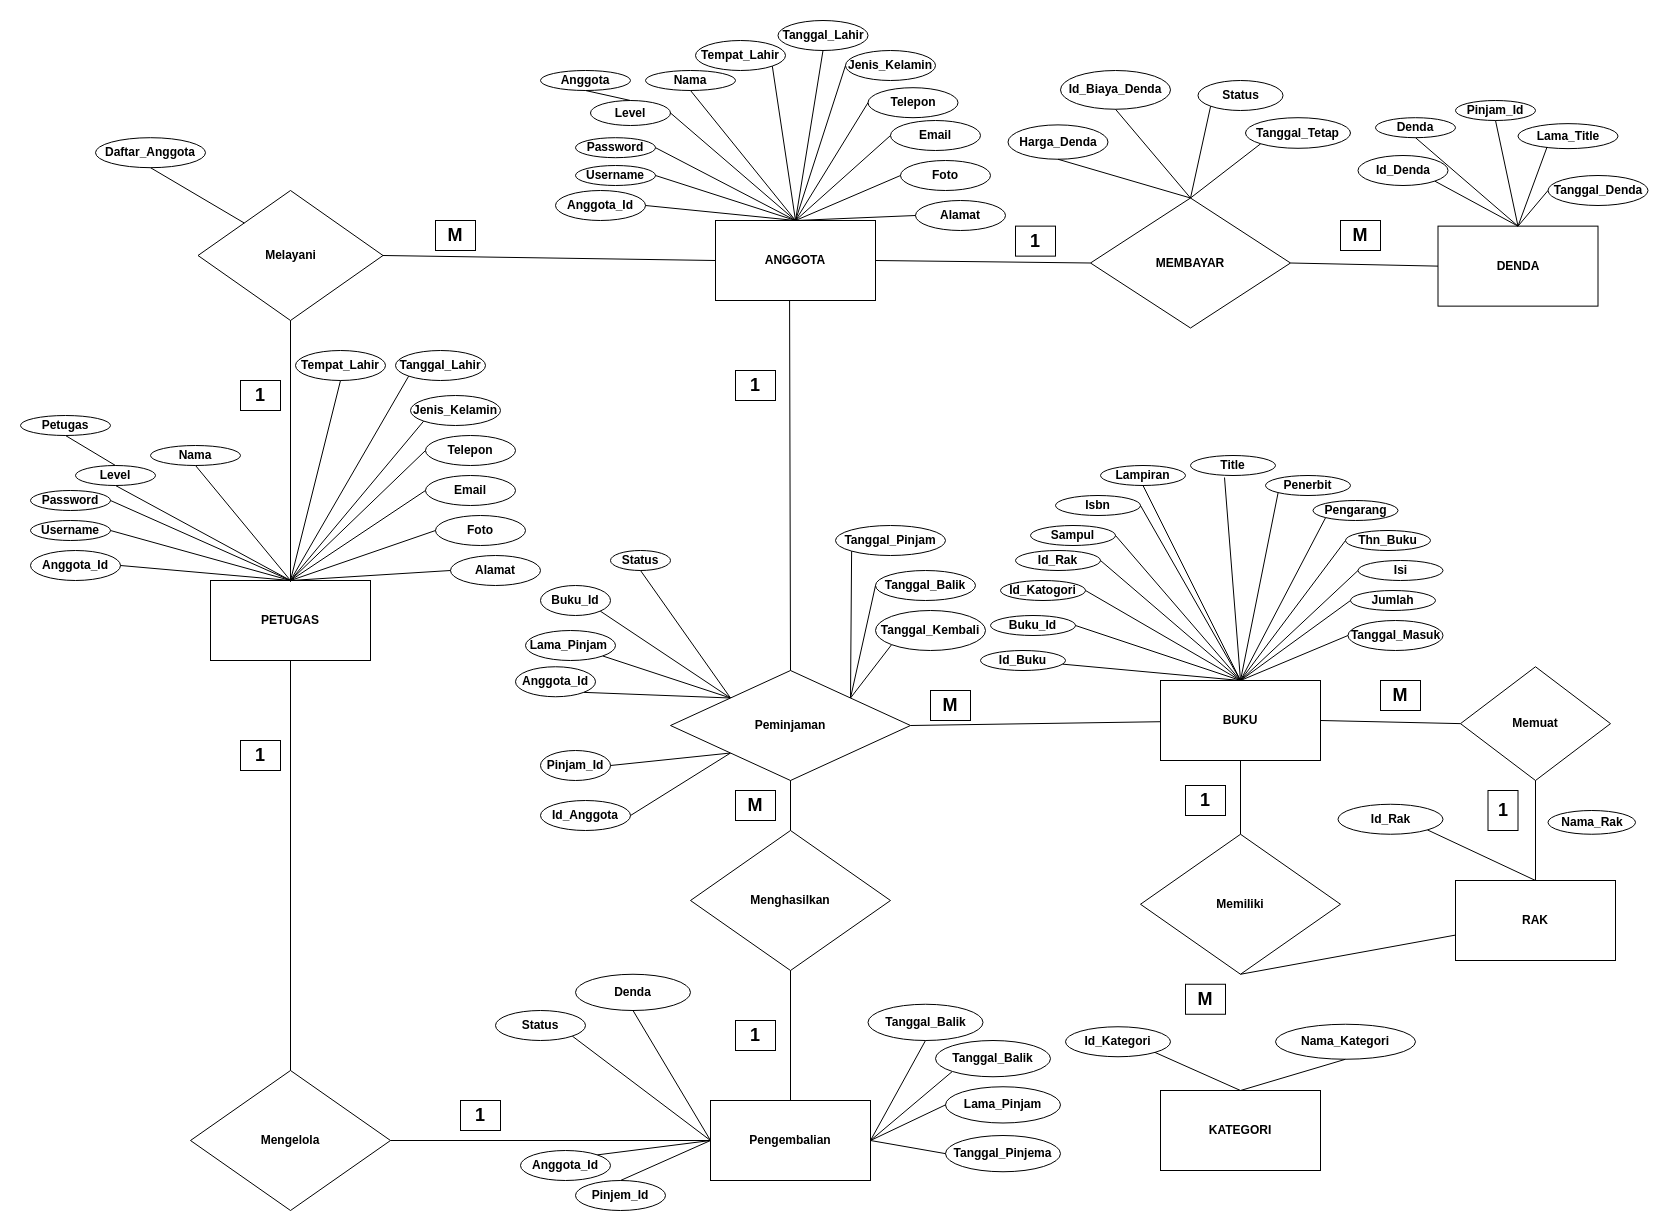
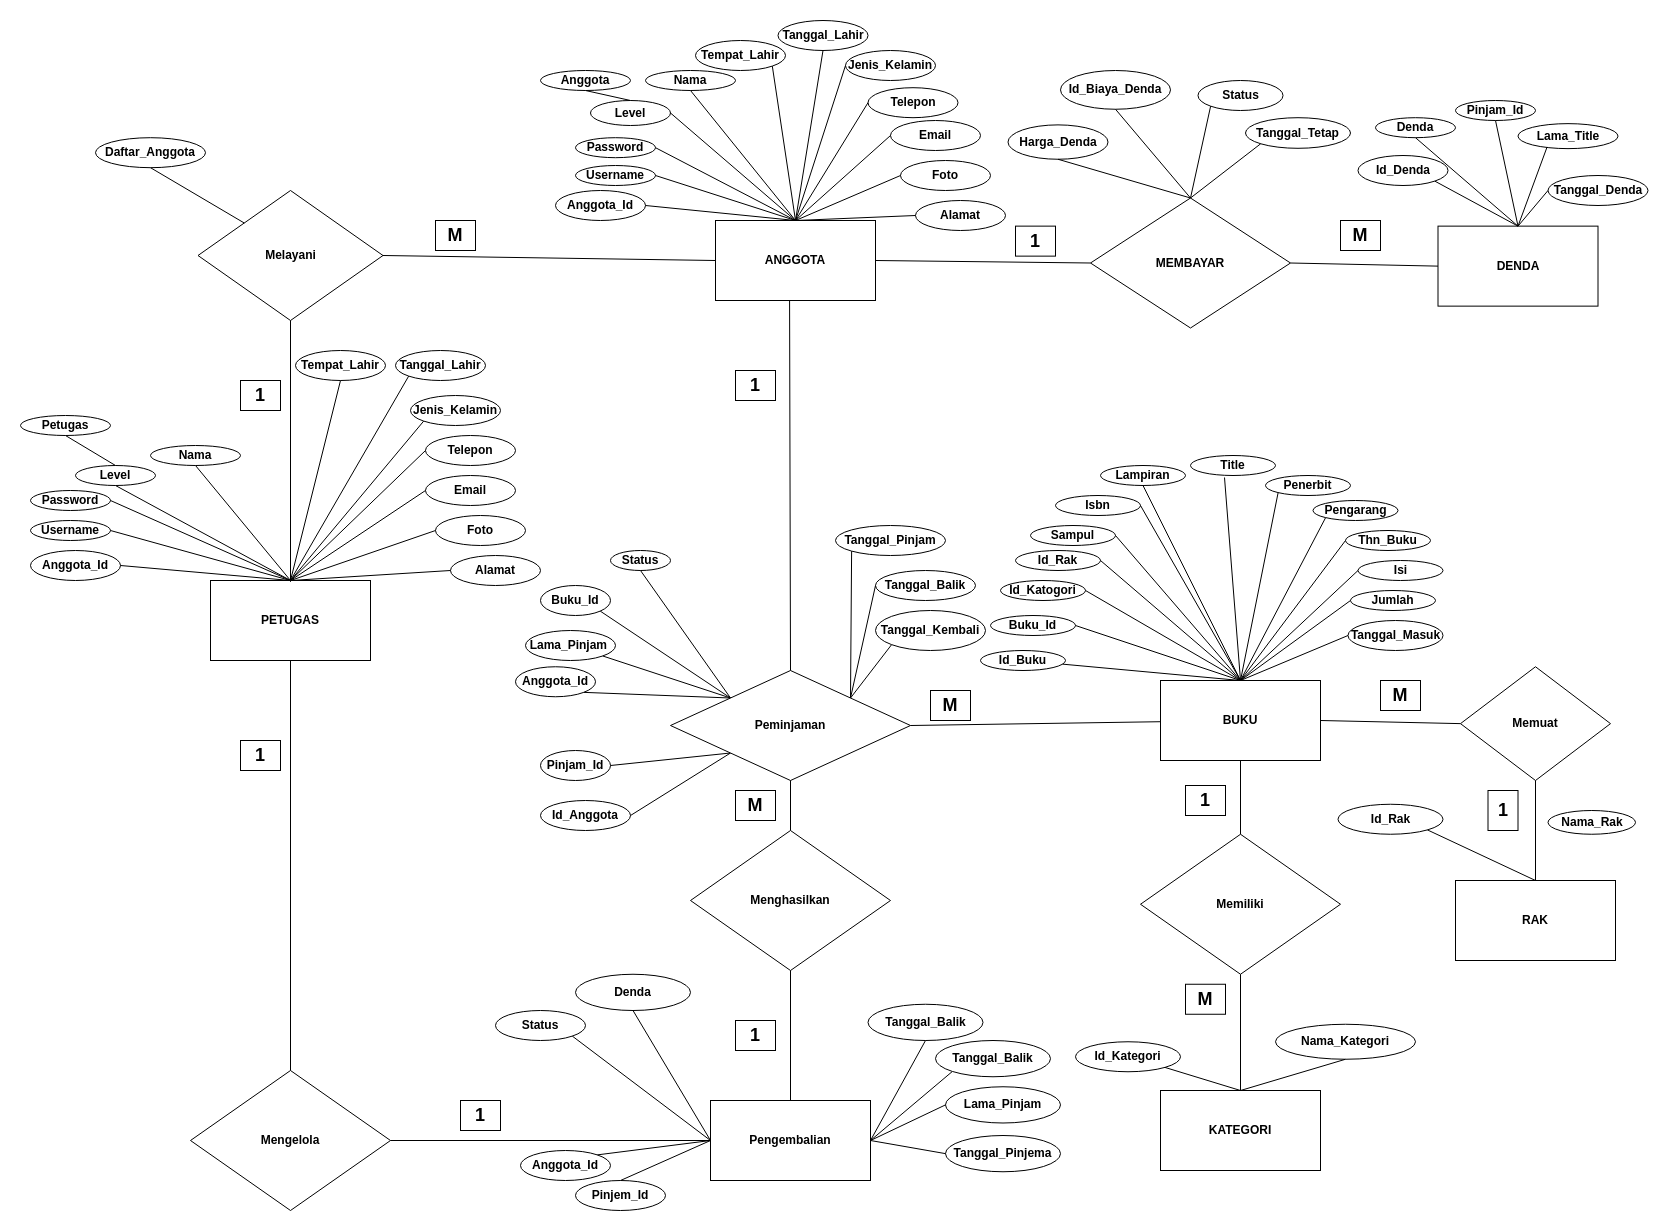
(1348, 955) -> (1241, 1031)
(1118, 1042) -> (1128, 1057)
